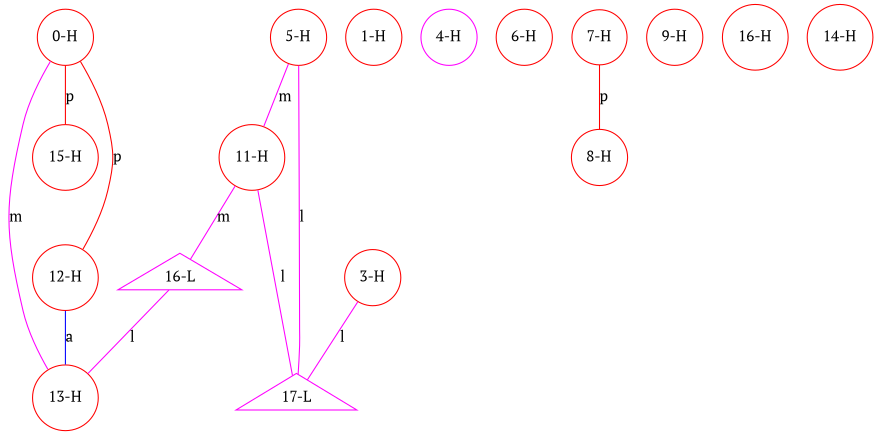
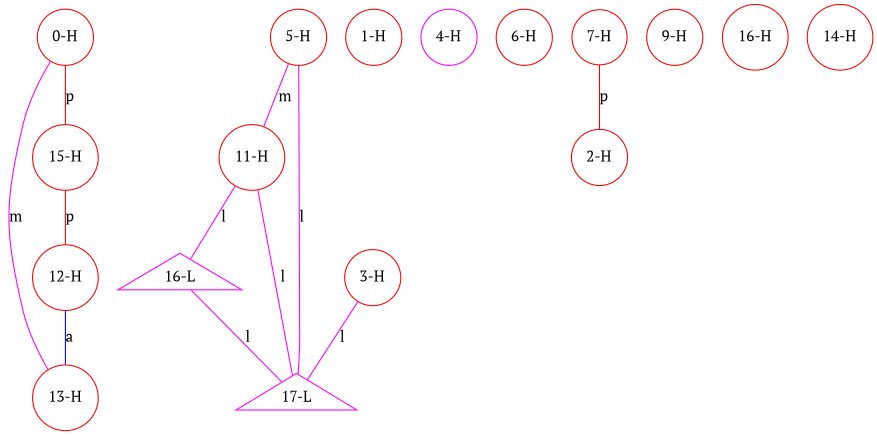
(113, 155) -> (65, 218)
(600, 157) -> (600, 157)
(224, 218) -> (224, 218)
(128, 332) -> (236, 336)
